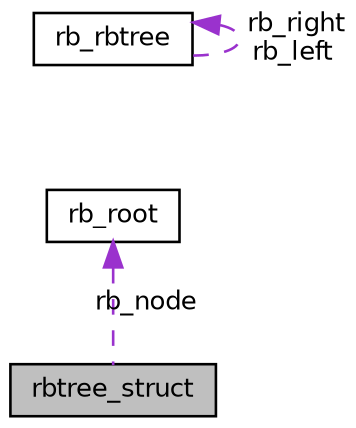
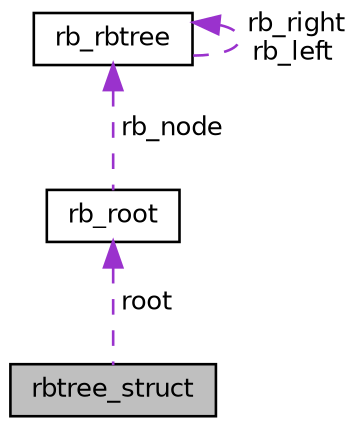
none -> (113, 141)
(143, 303) -> (143, 303)
